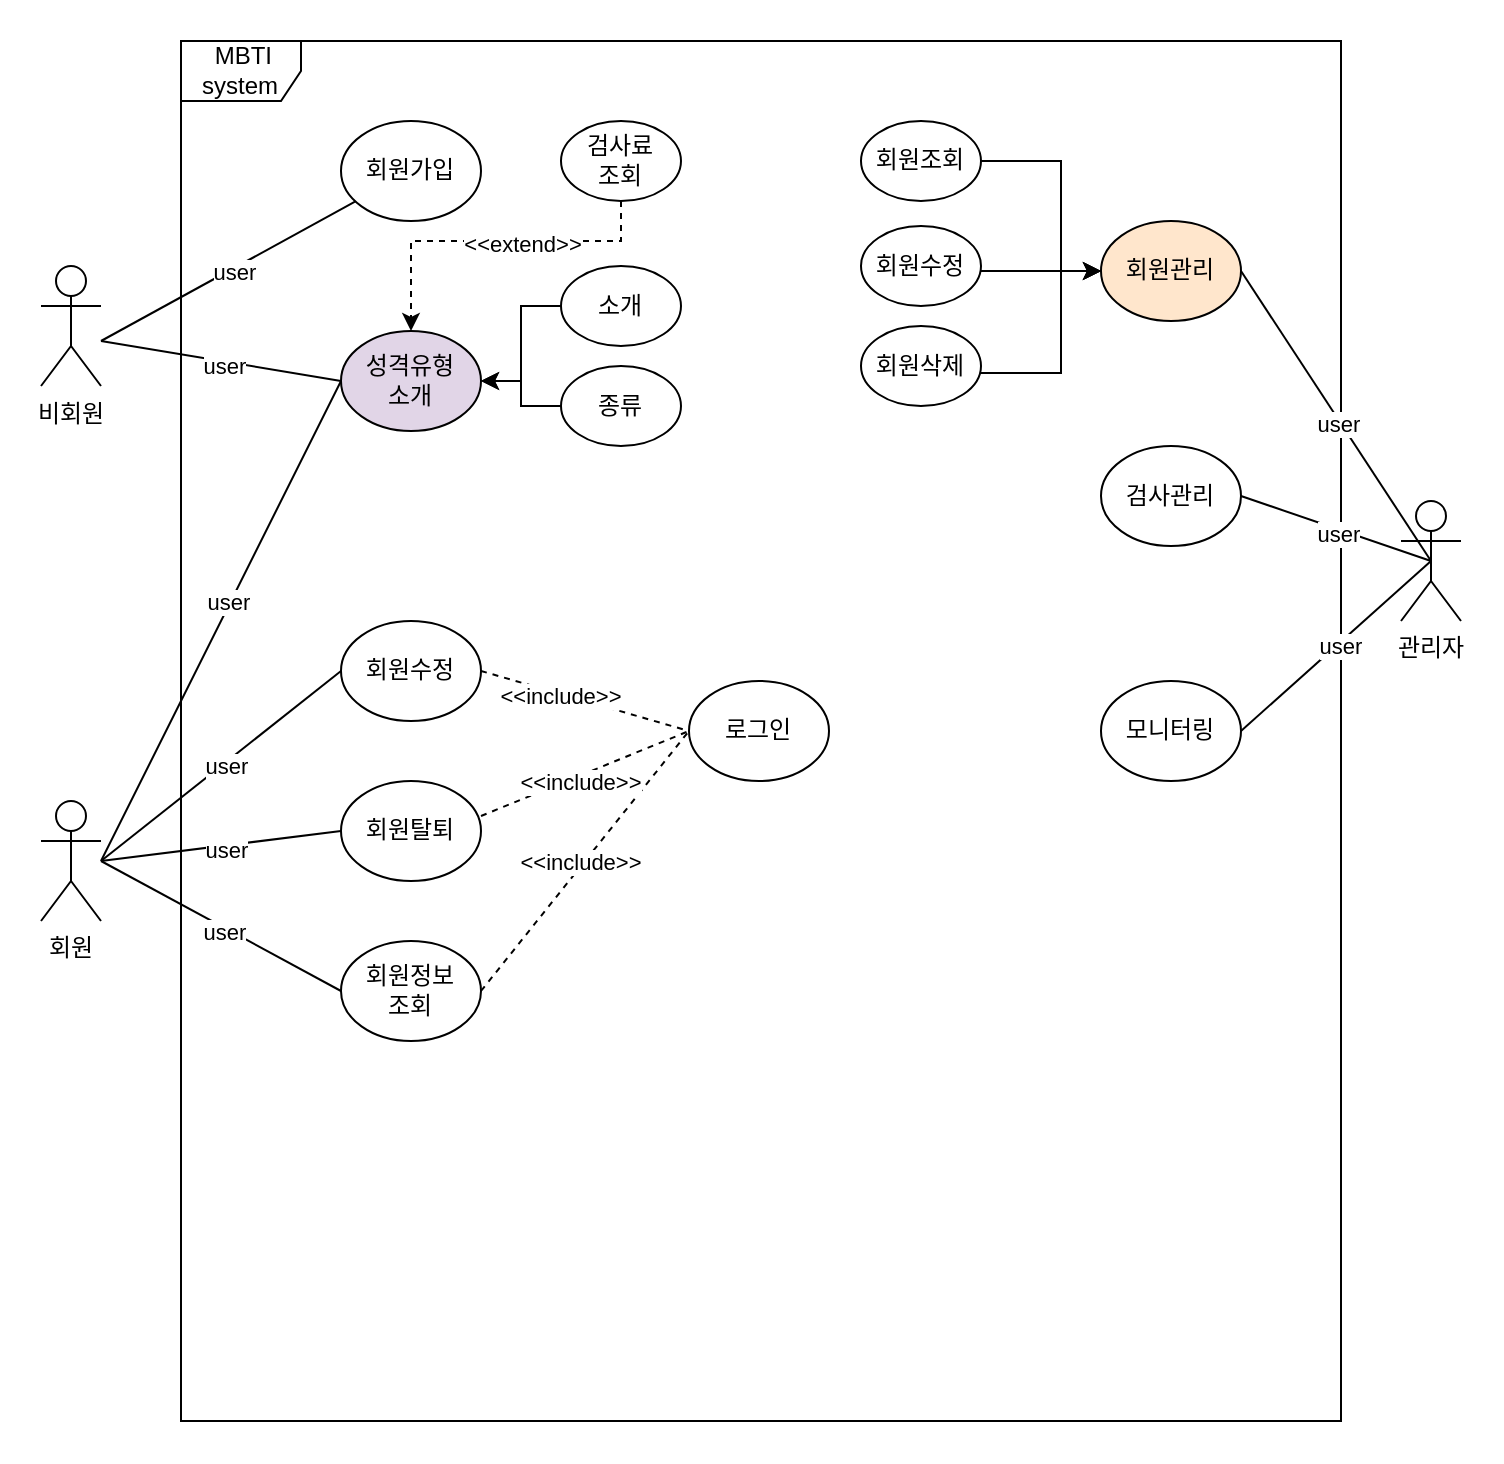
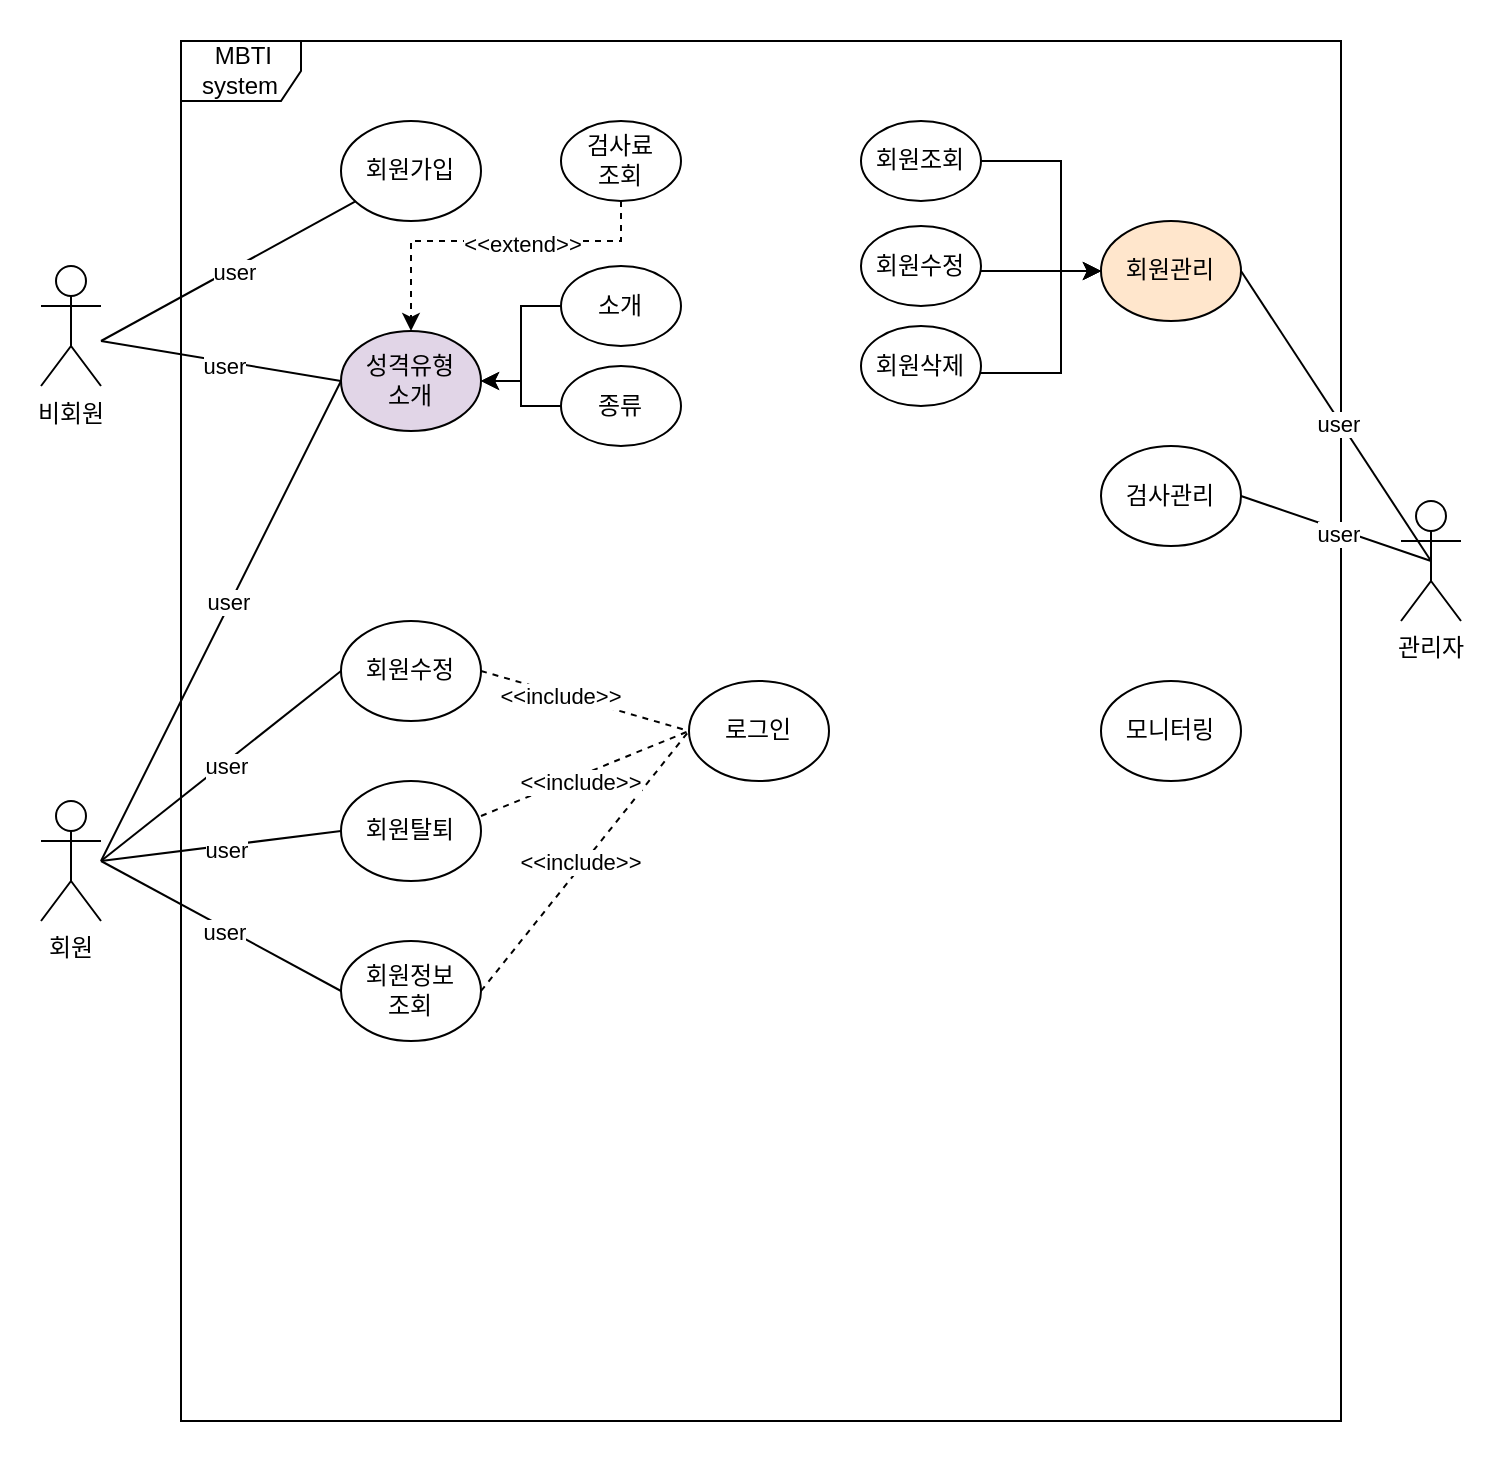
(1290, 687) -> none
